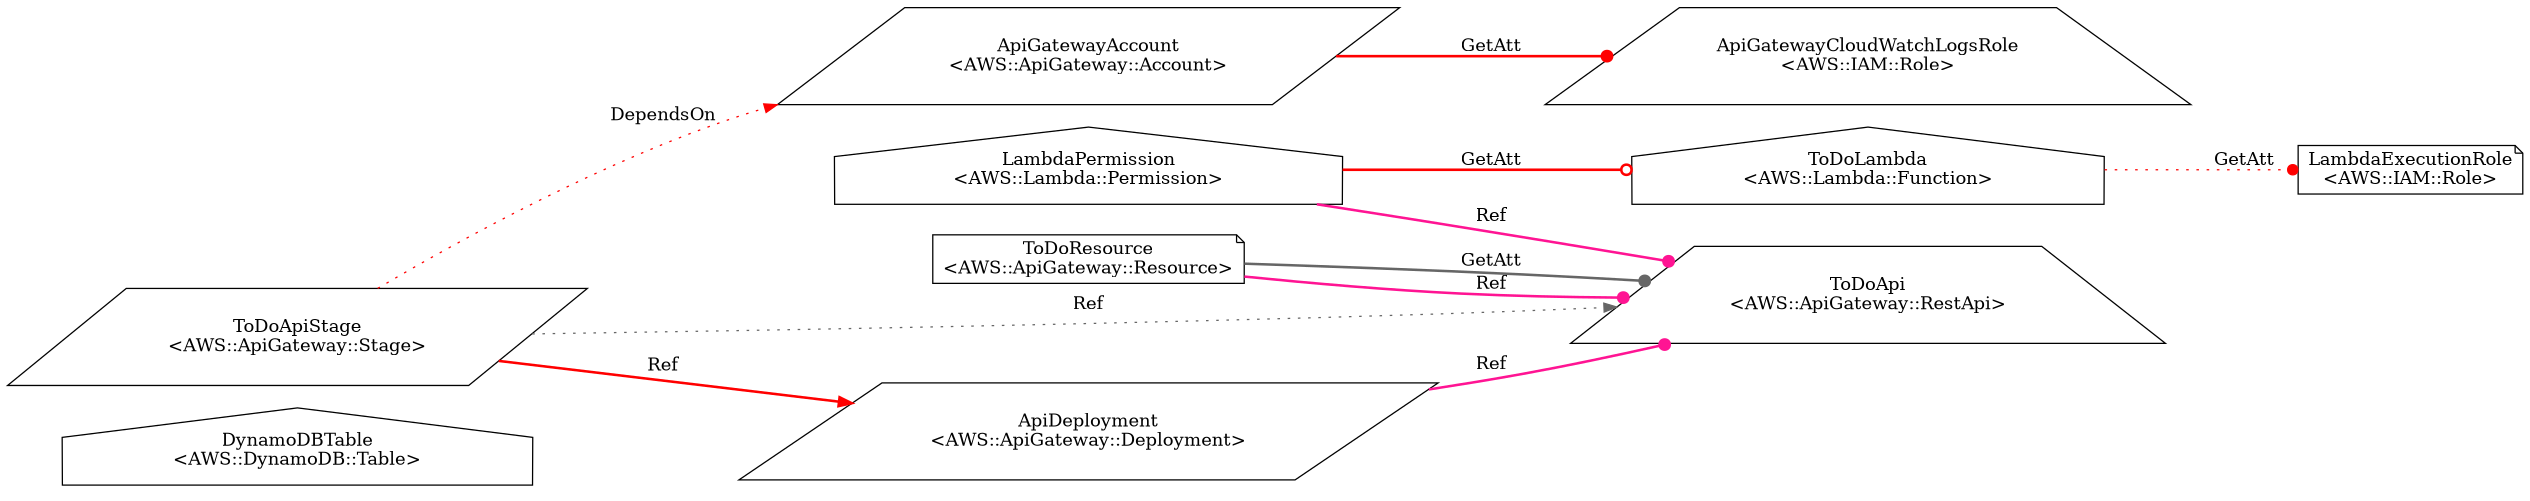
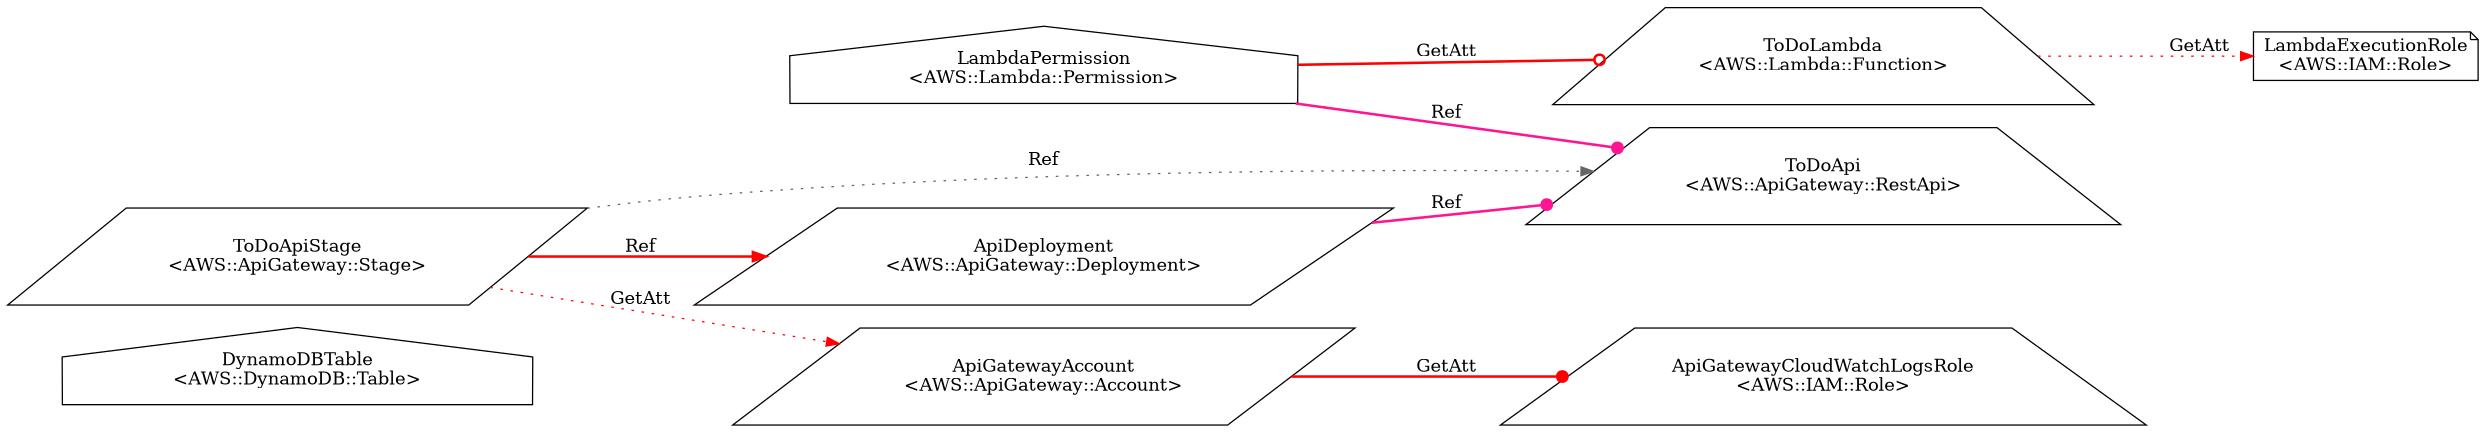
(663, 116) -> (641, 299)
(1868, 170) -> (1823, 56)
(2196, 170) -> (2139, 56)
(1089, 259) -> none
